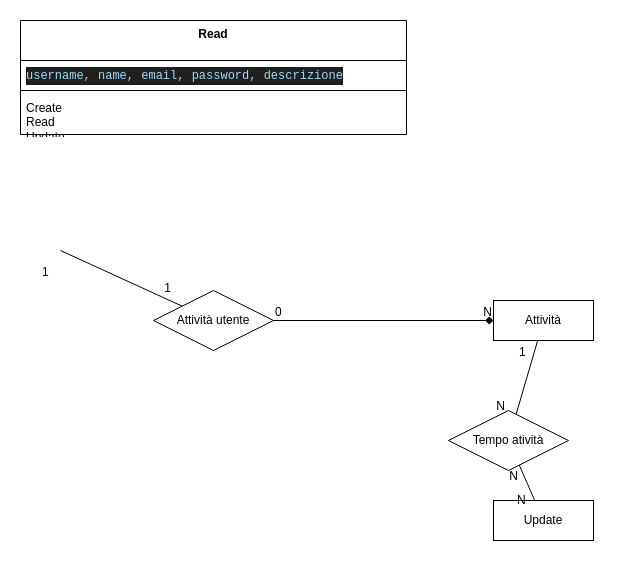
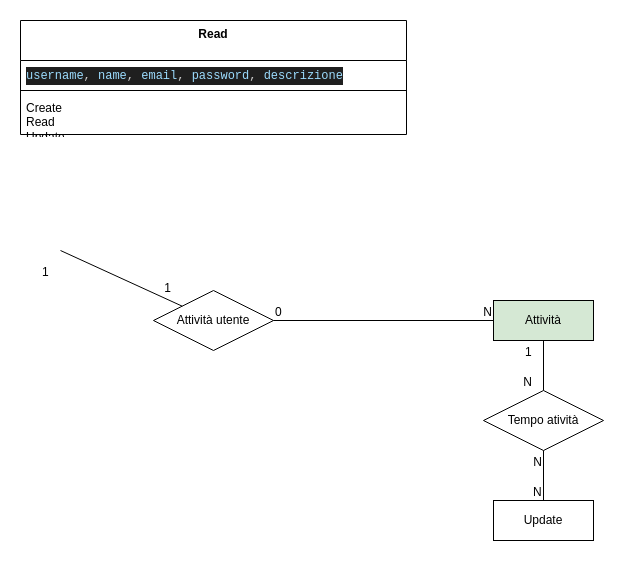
(485, 321) -> (488, 321)
(544, 321) -> (544, 321)
(509, 441) -> (544, 421)
